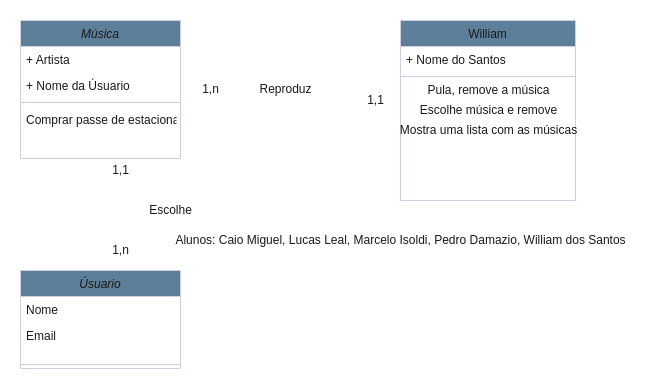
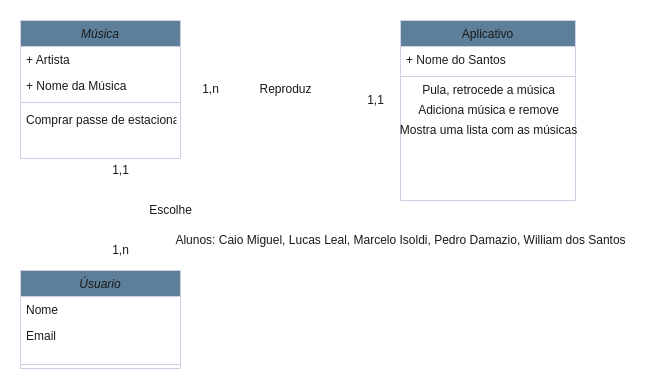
(488, 34) -> (488, 34)
(77, 86) -> (74, 86)
(489, 91) -> (489, 91)
(489, 111) -> (489, 111)
